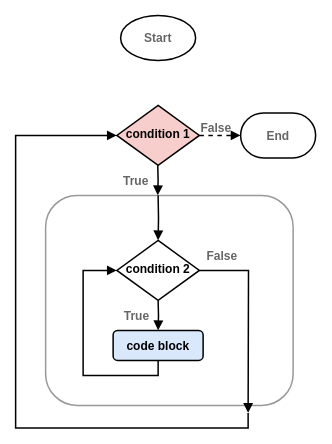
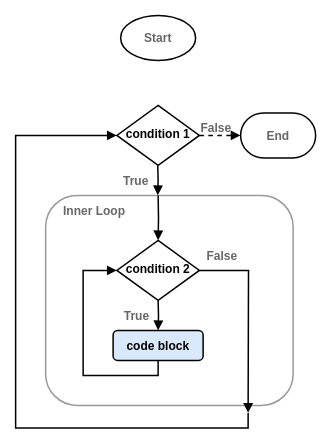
(158, 135) -> (158, 135)
none -> (94, 210)
